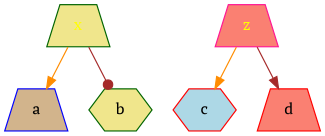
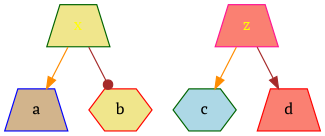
(120, 110) -> (120, 110)
(205, 110) -> (205, 110)
